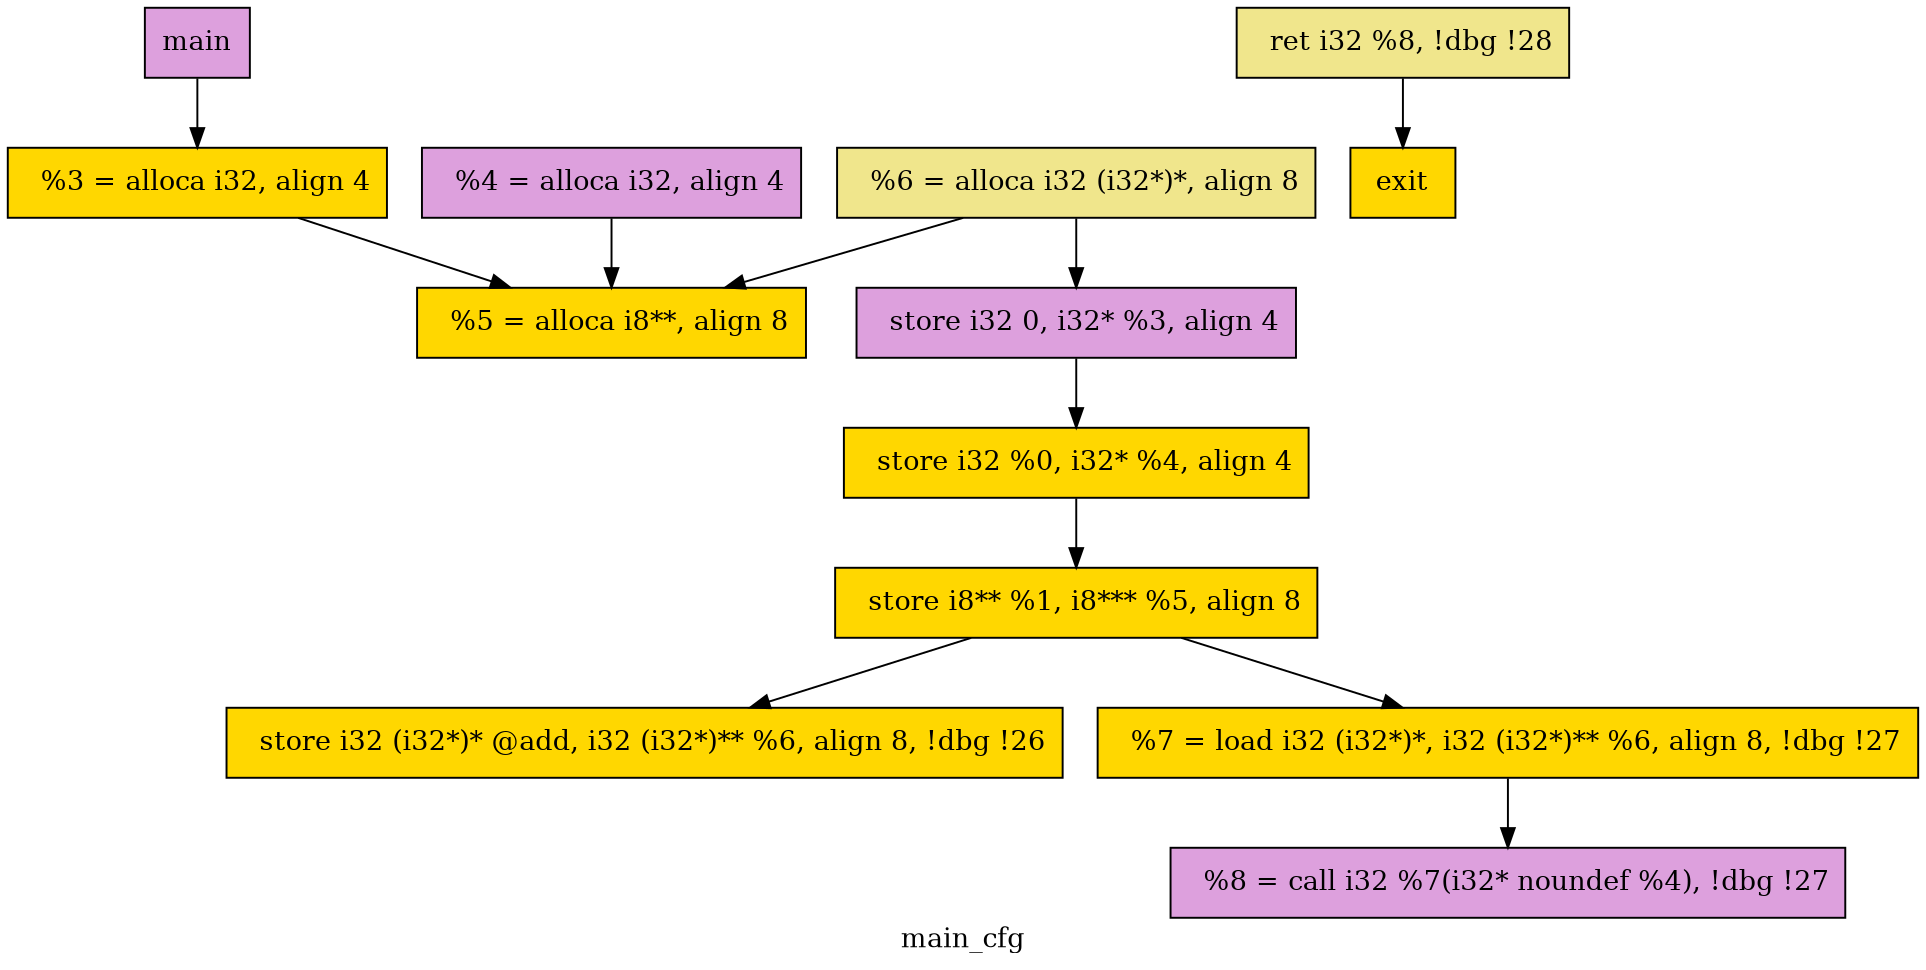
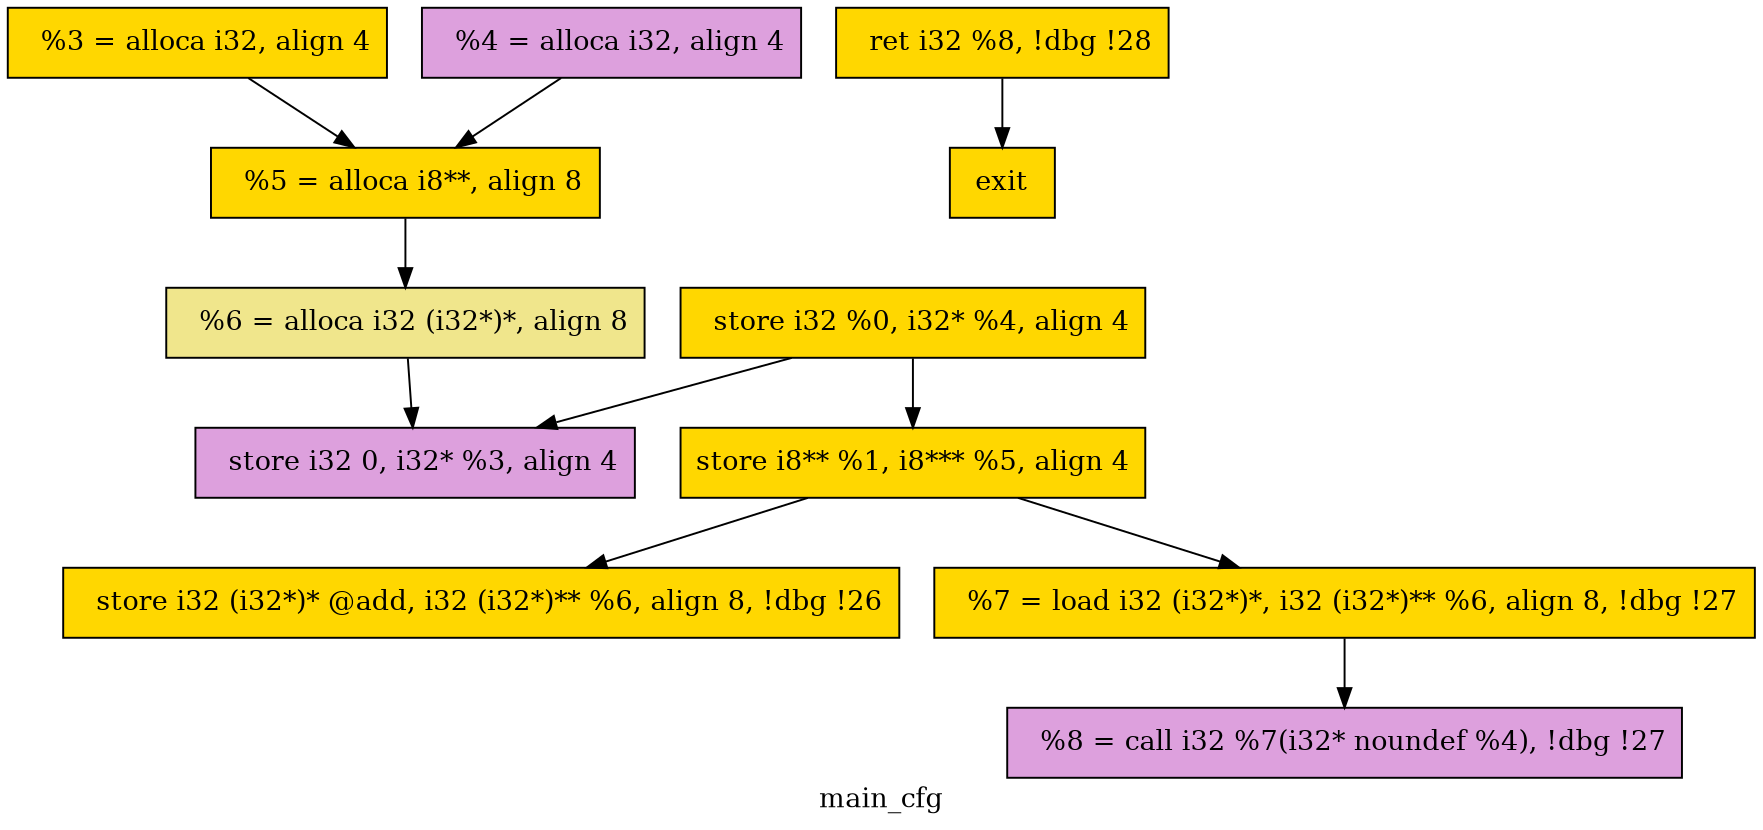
(197, 43) -> none
(1403, 43) -> (1002, 43)
(854, 250) -> (405, 243)
(1076, 383) -> (674, 390)
(1076, 603) -> (913, 463)
